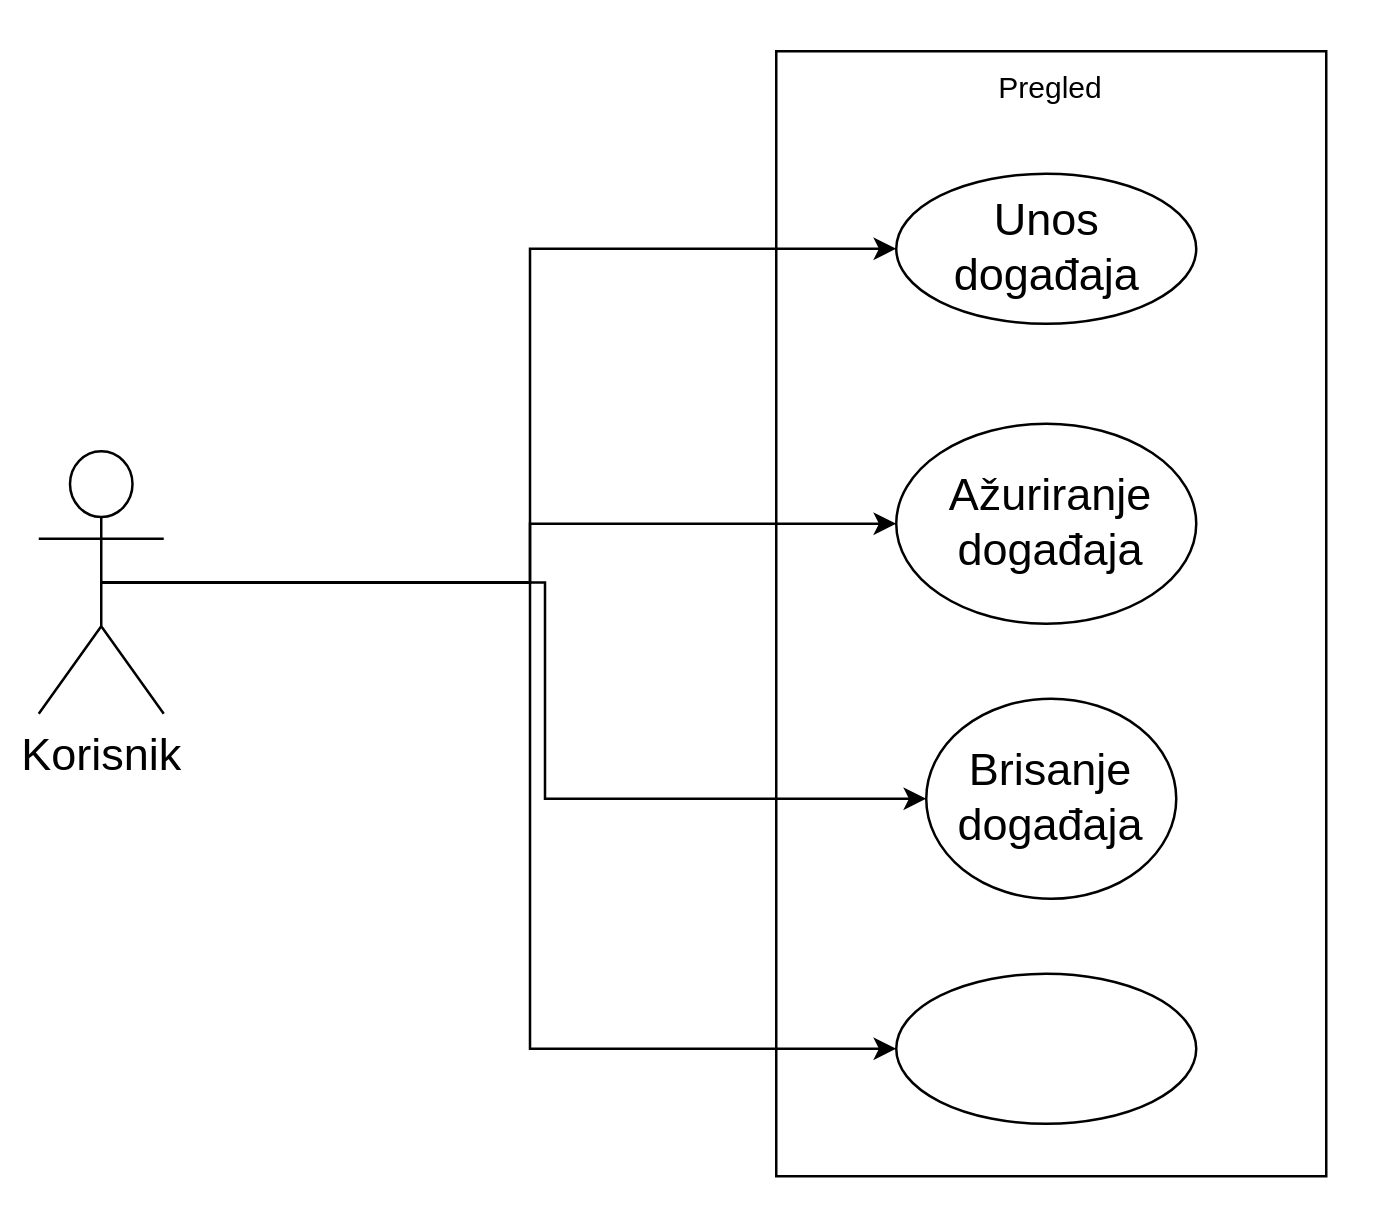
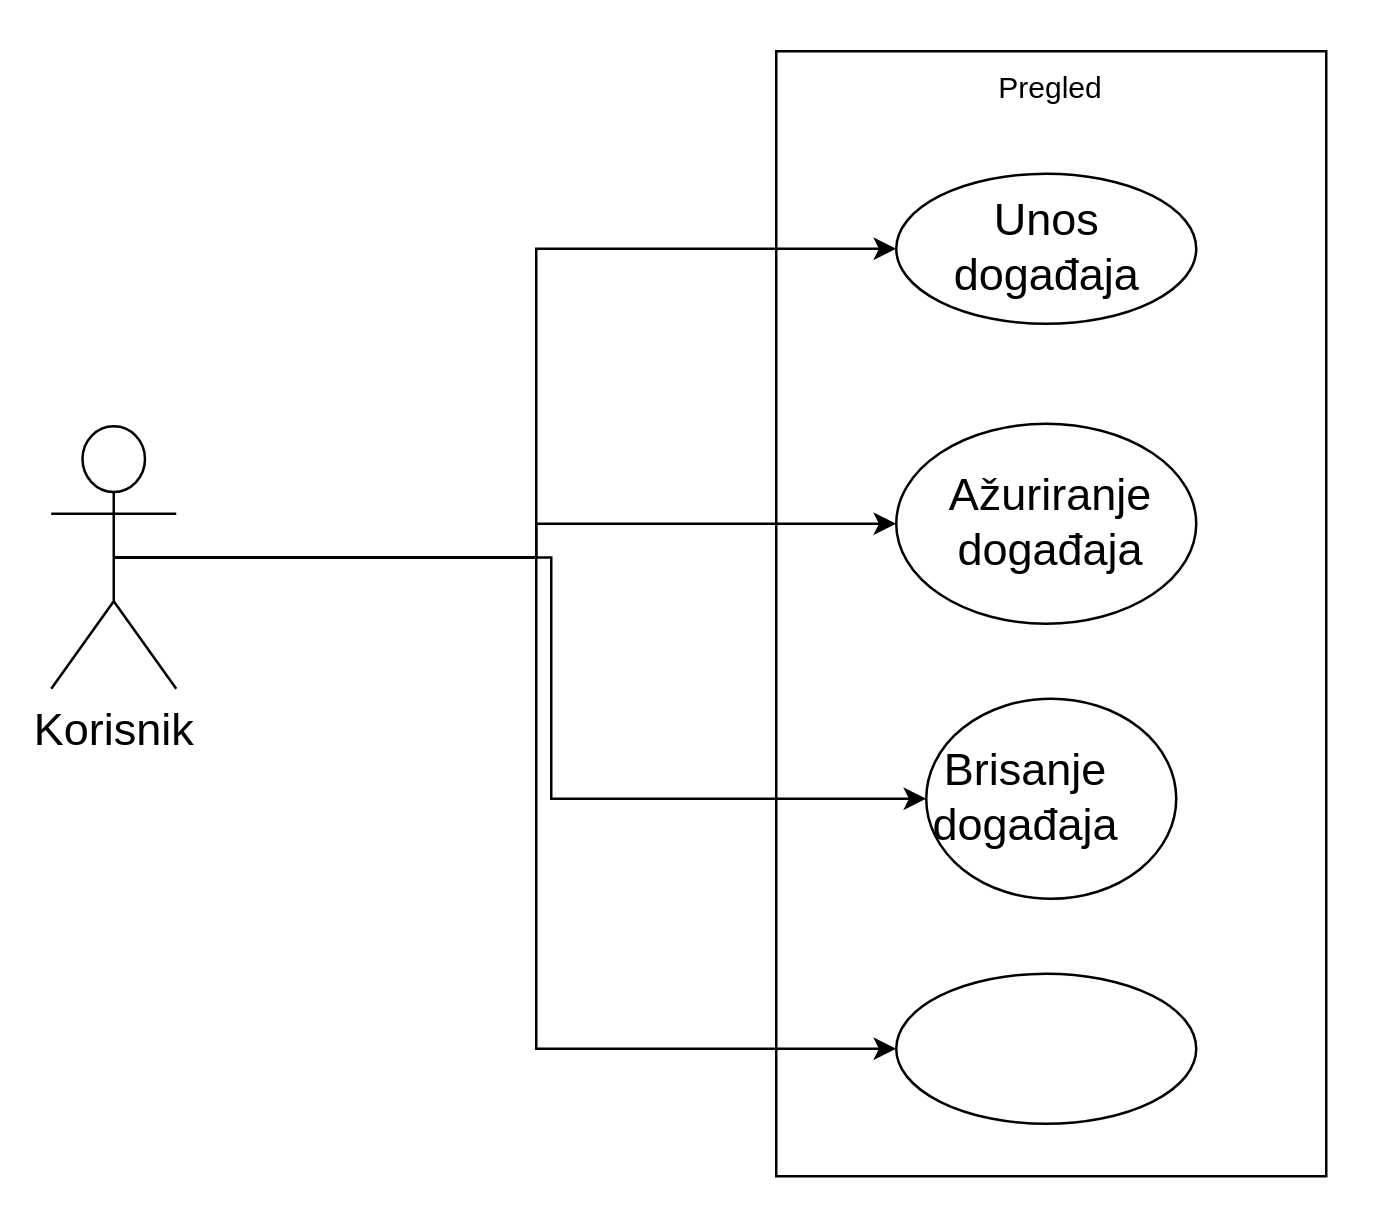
(101, 583) -> (114, 558)
(1051, 799) -> (1026, 799)
